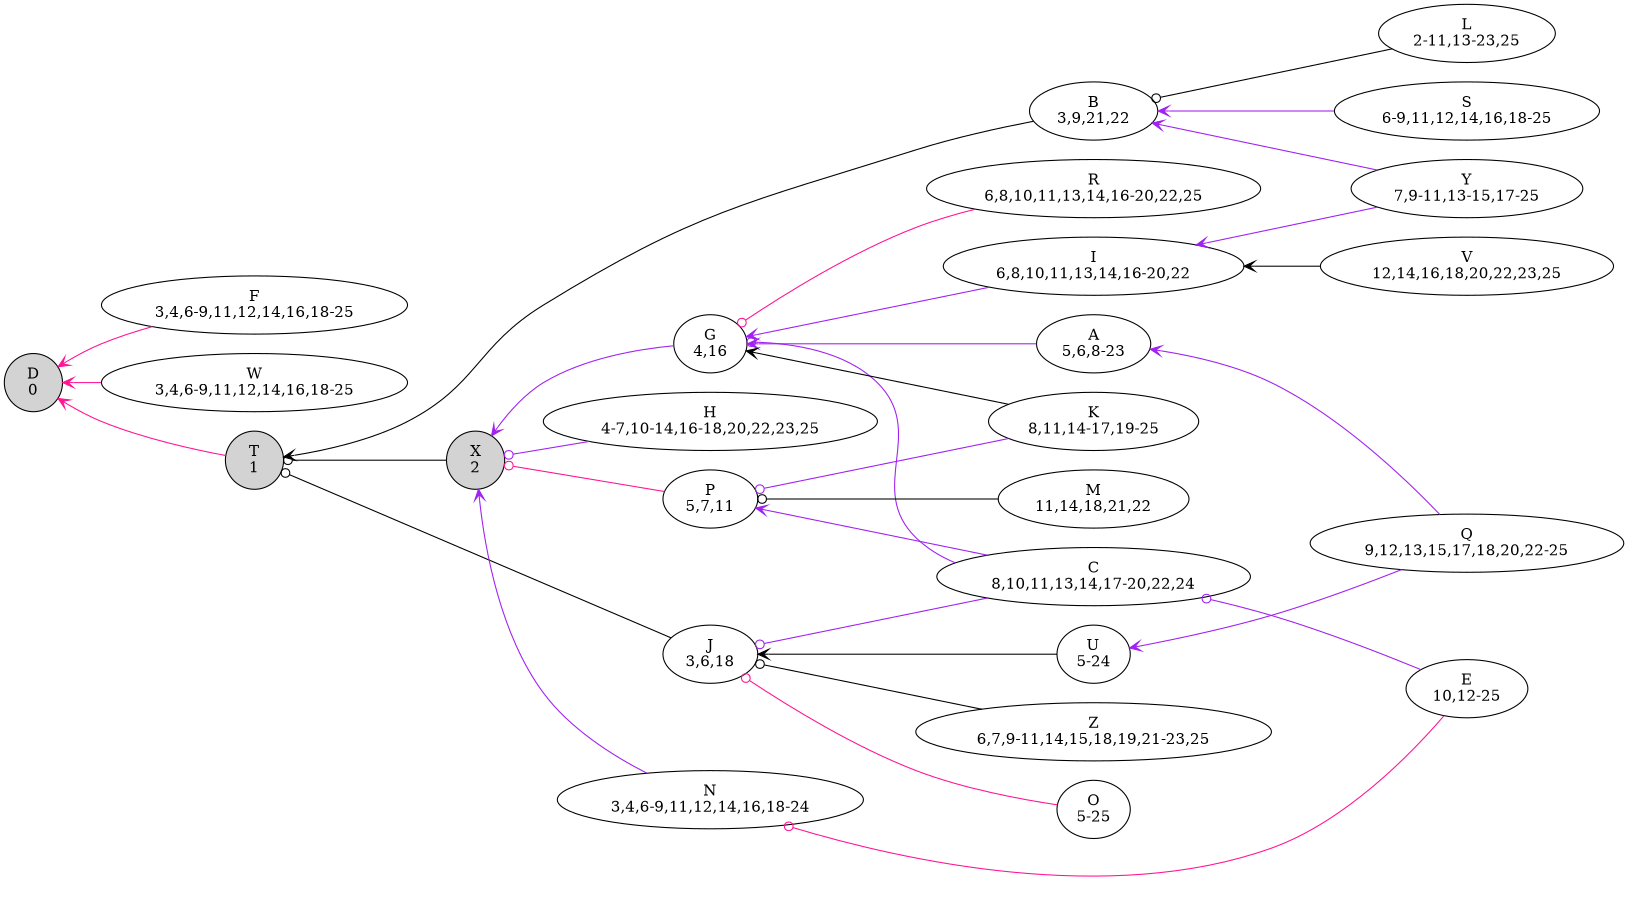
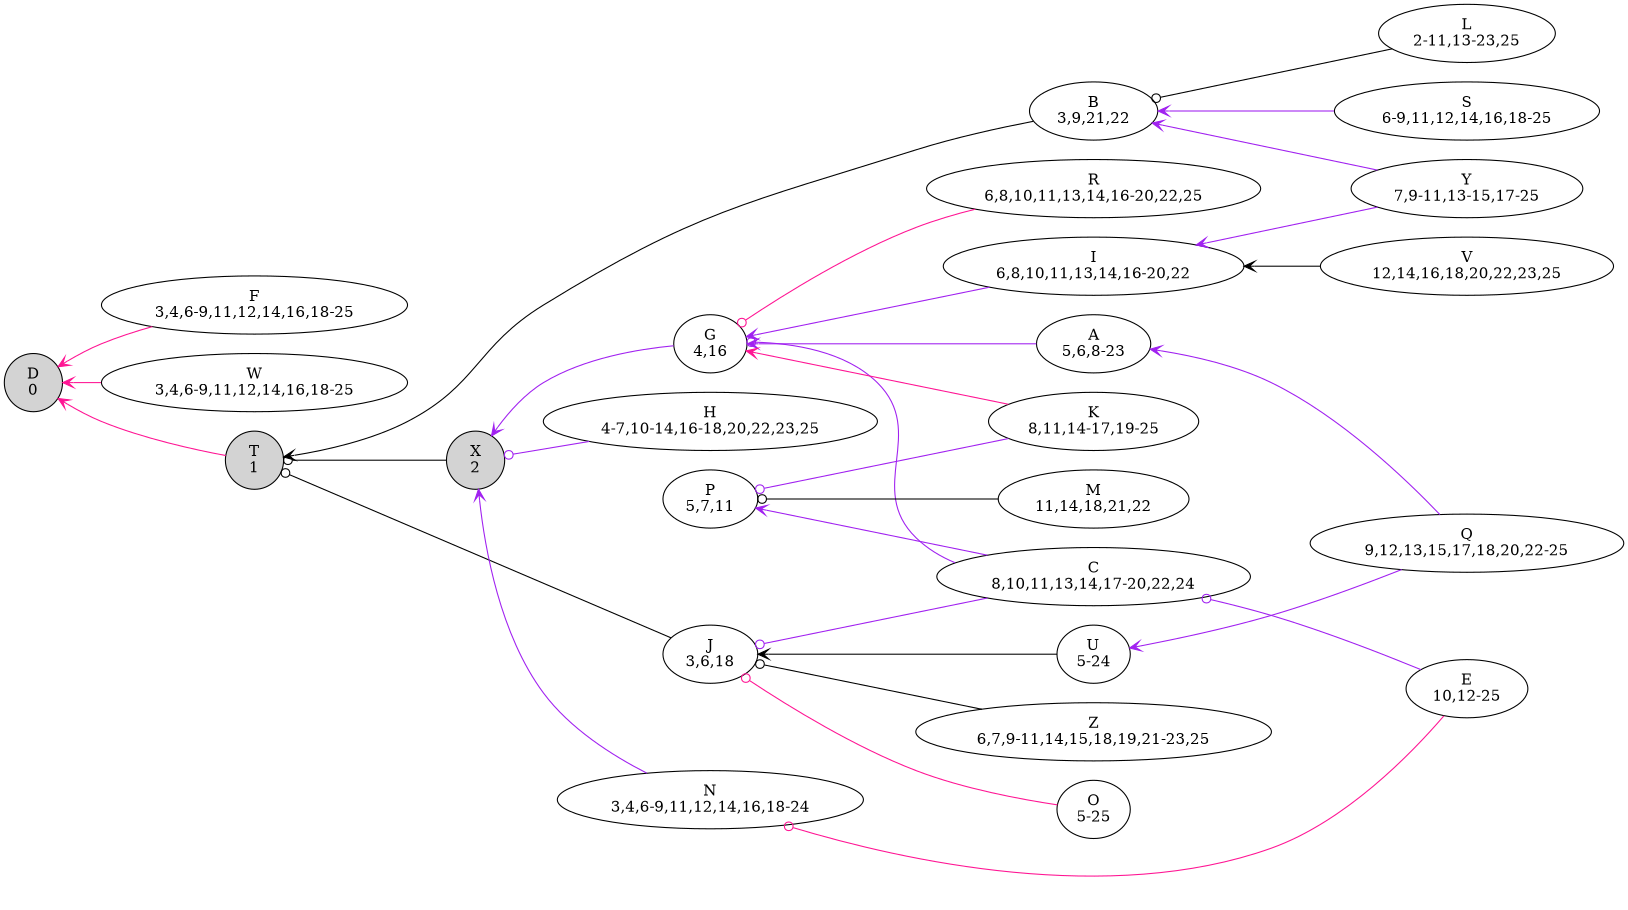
(883, 379) -> (883, 379)
(589, 479) -> none
